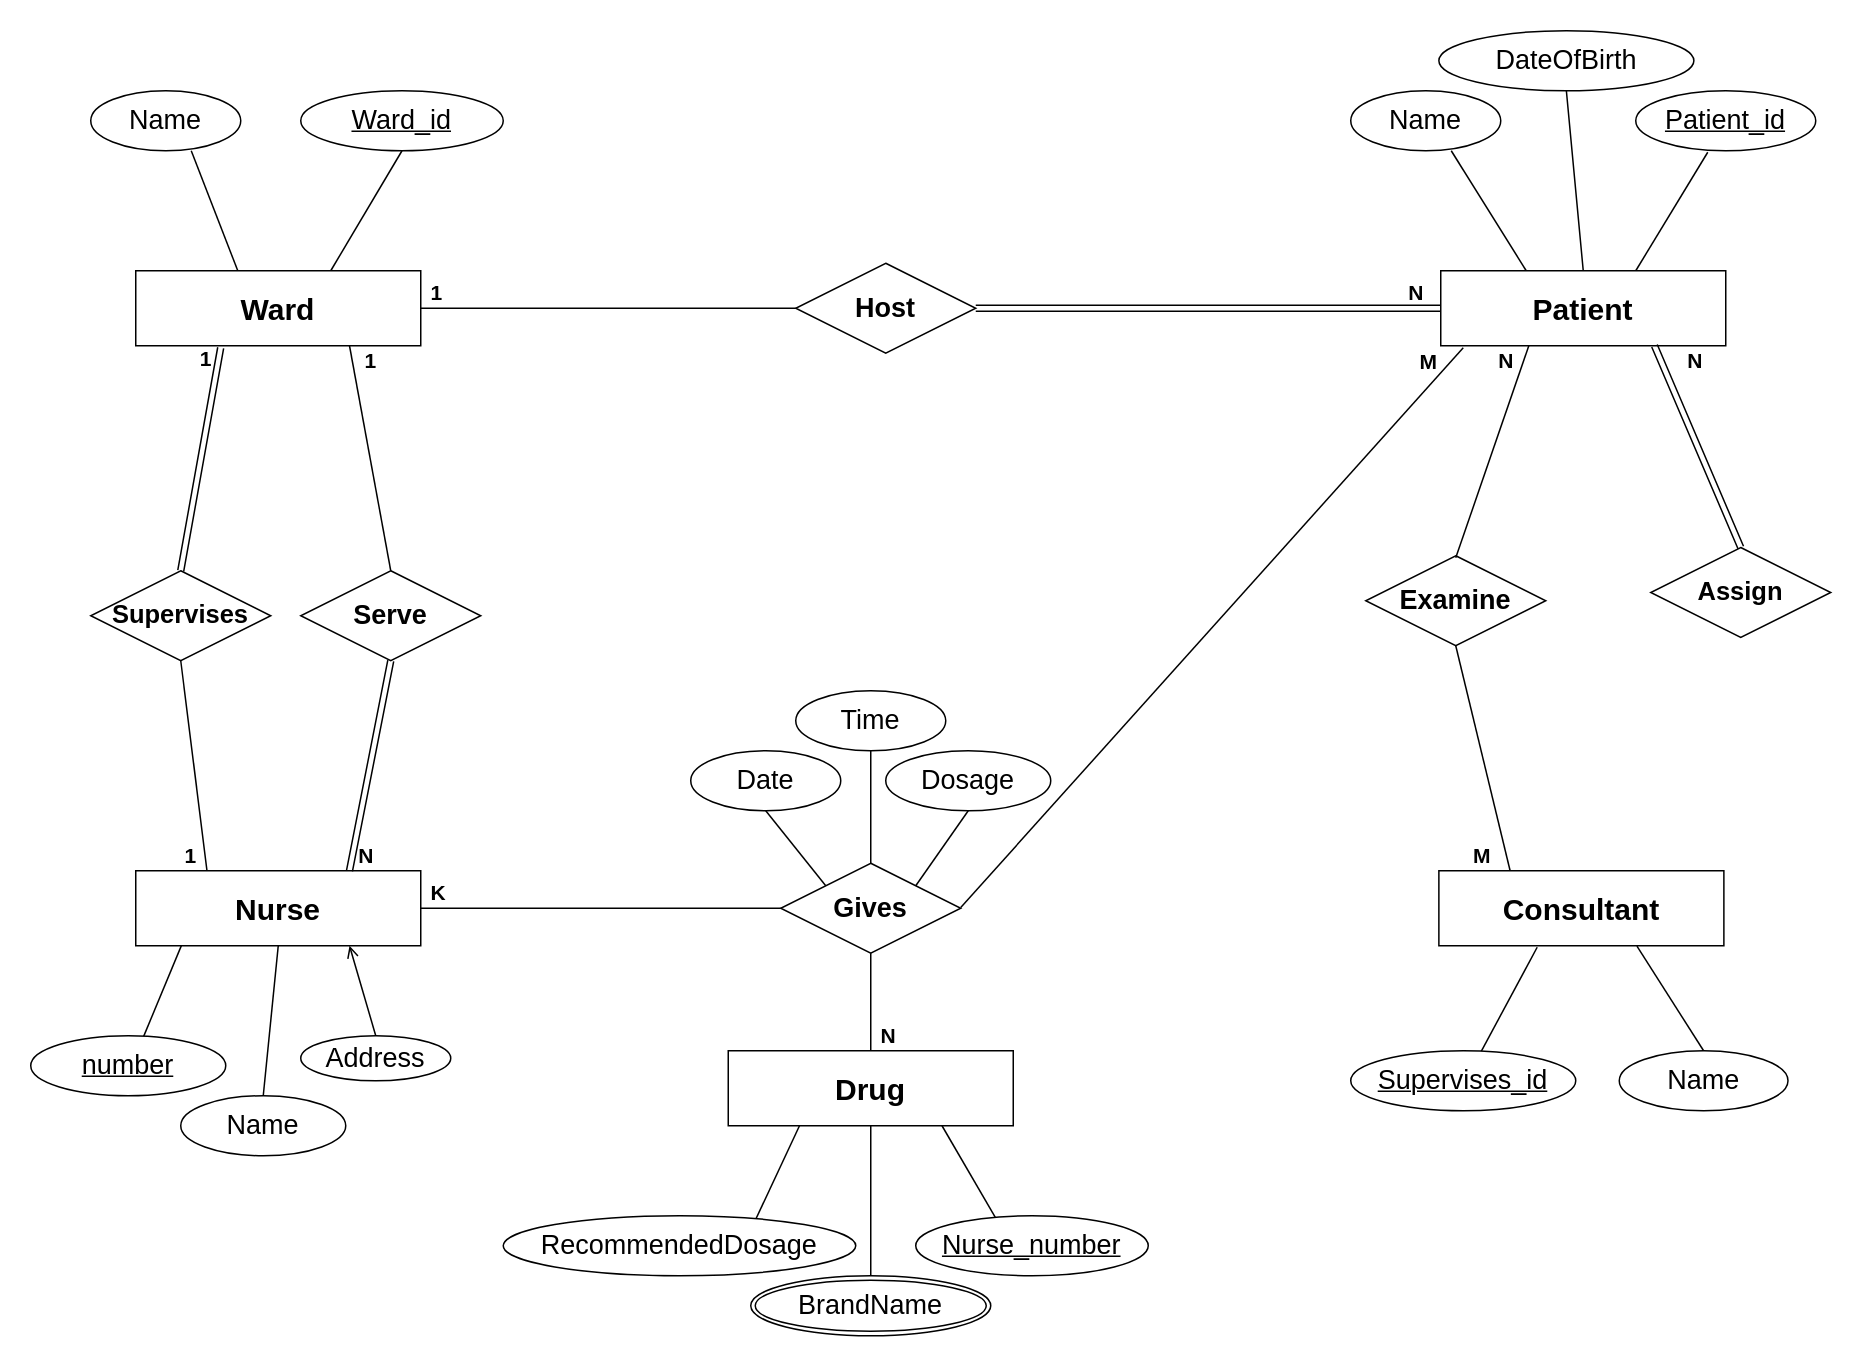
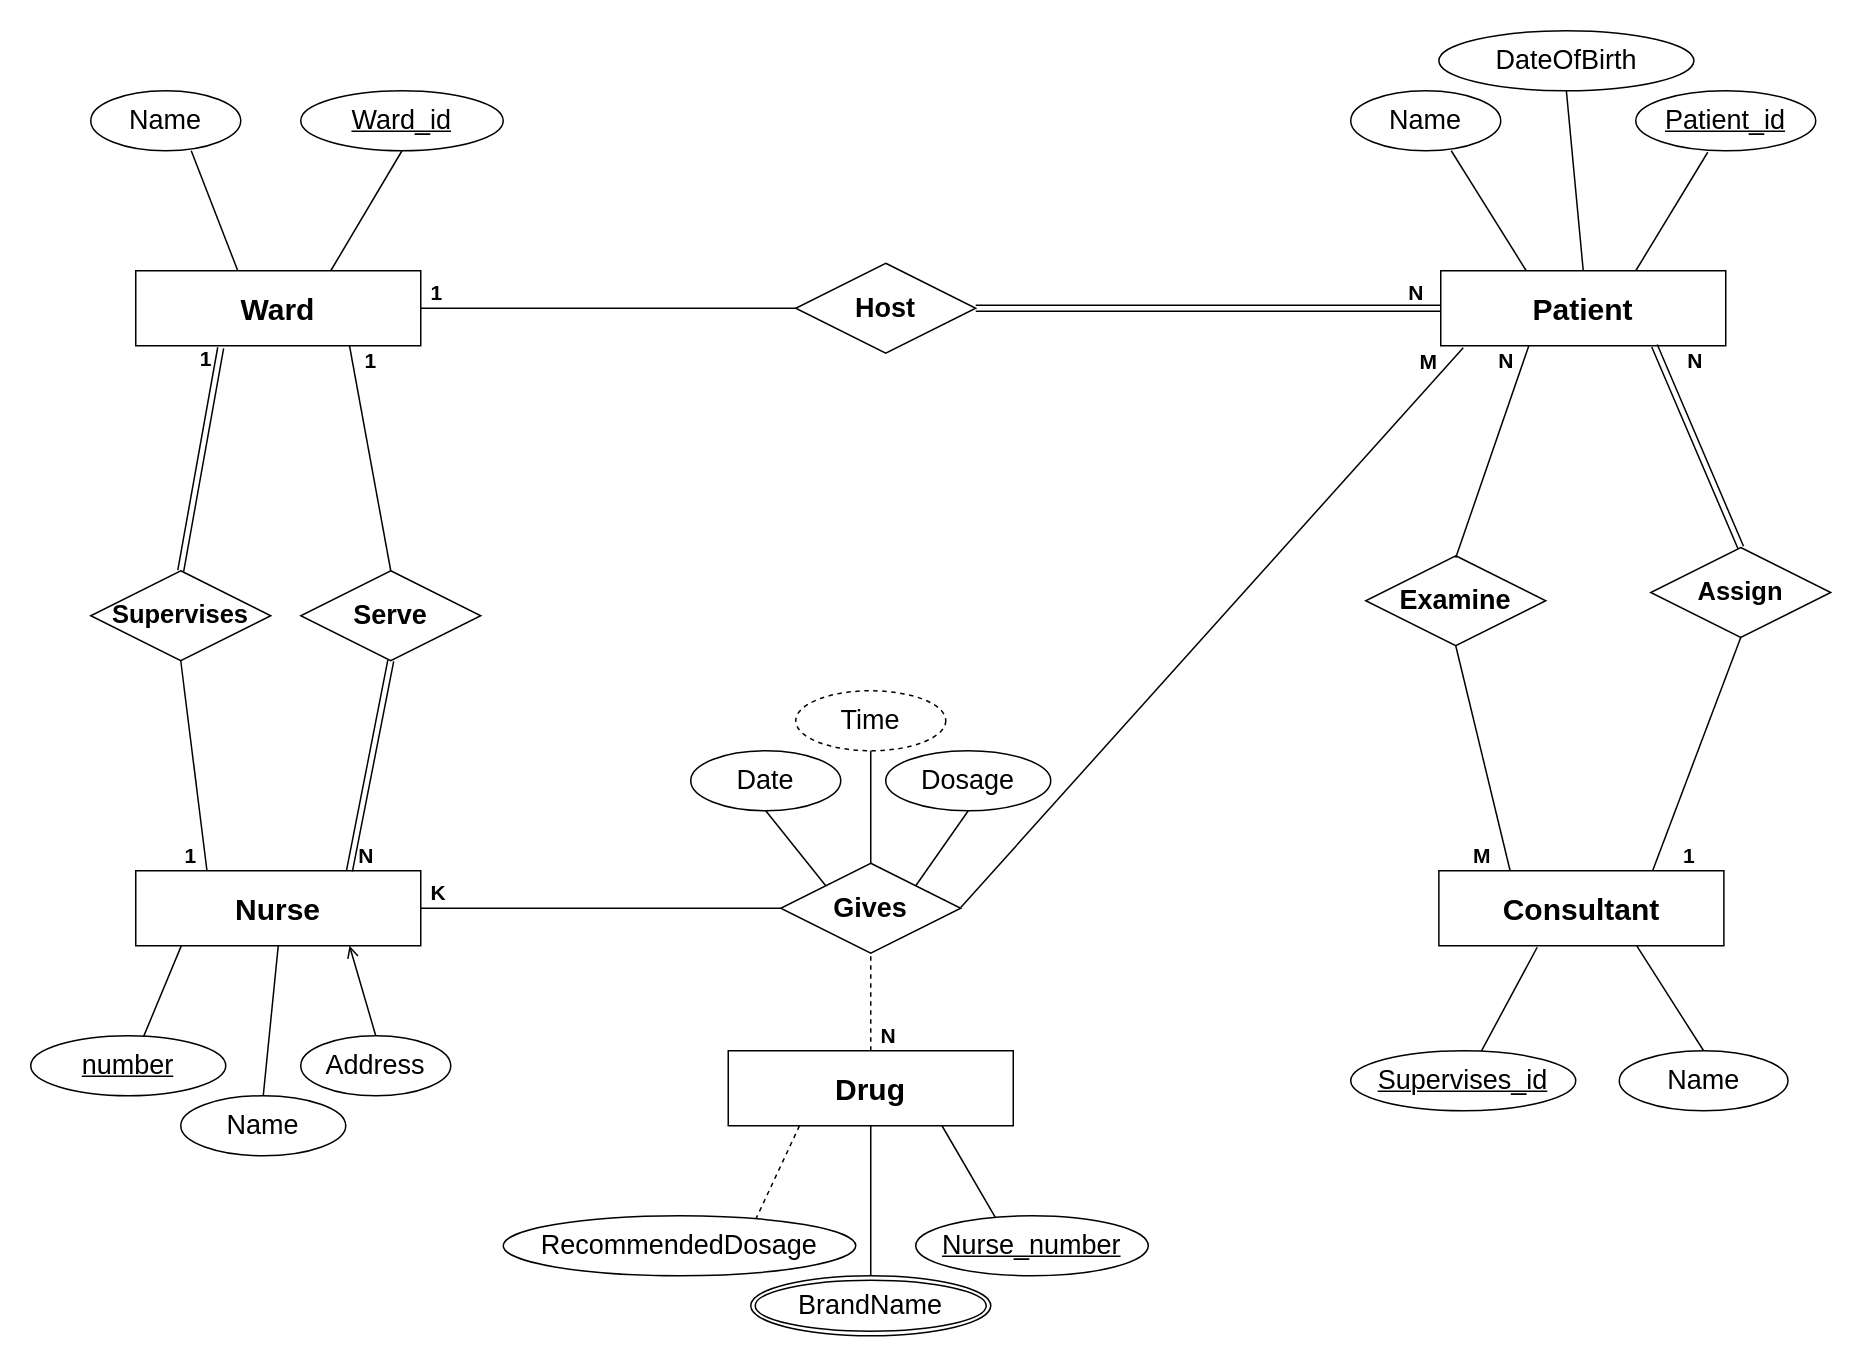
(871, 721) -> (871, 721)
none -> (1697, 755)
(871, 1000) -> (871, 1000)
(376, 1058) -> (376, 1066)
(778, 1171) -> (778, 1171)
